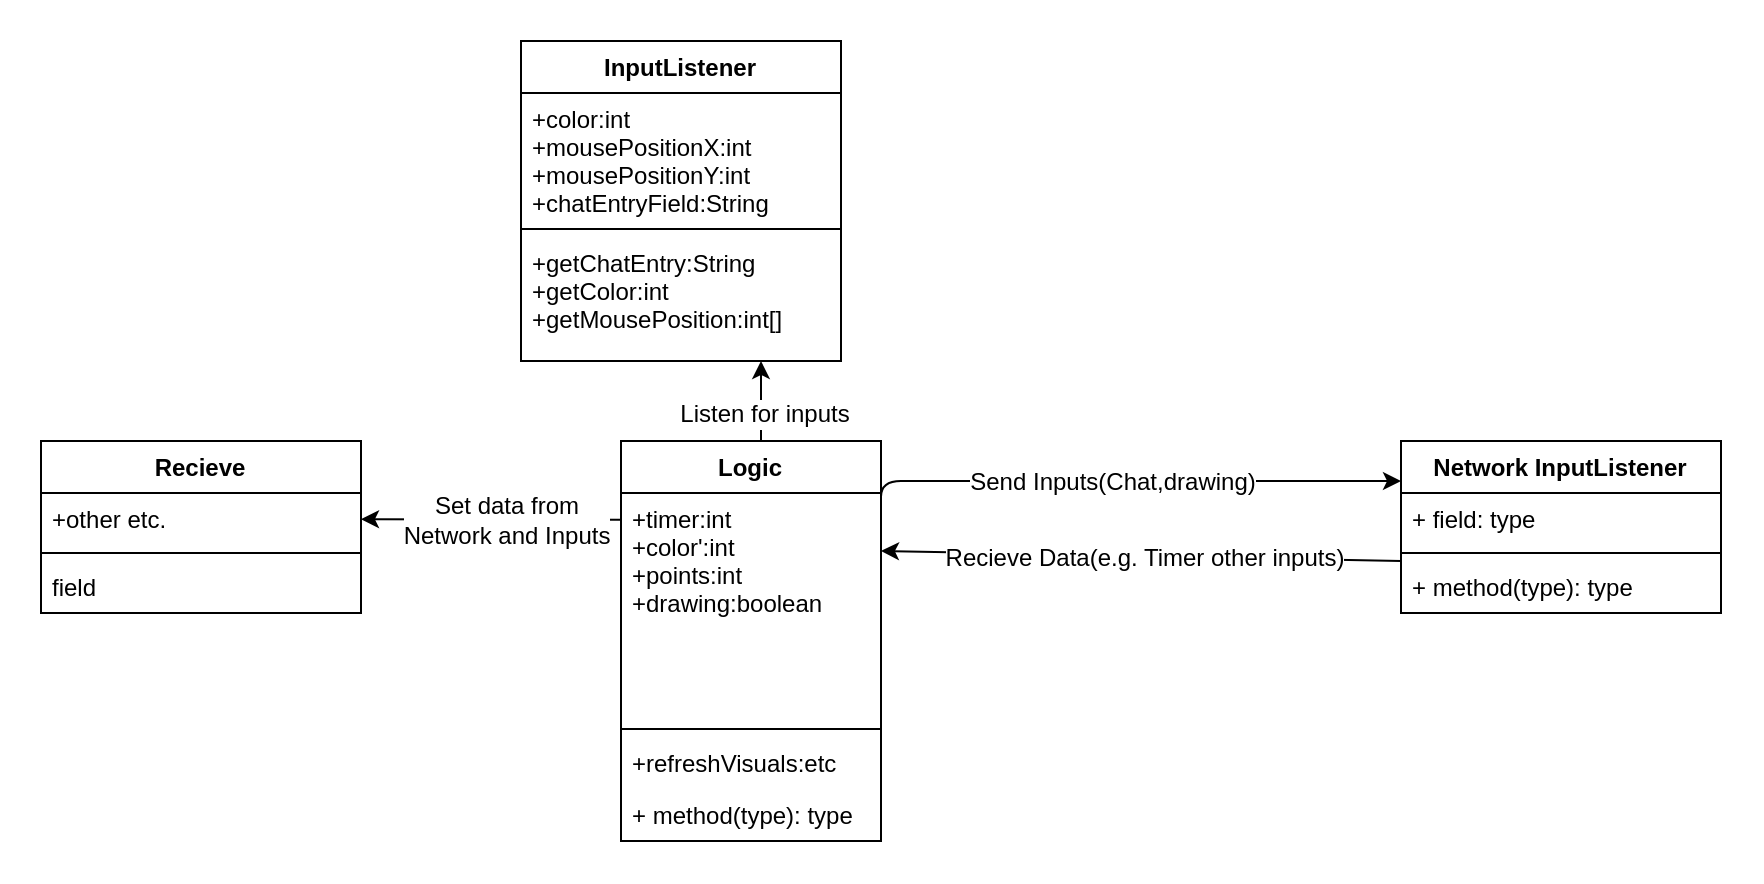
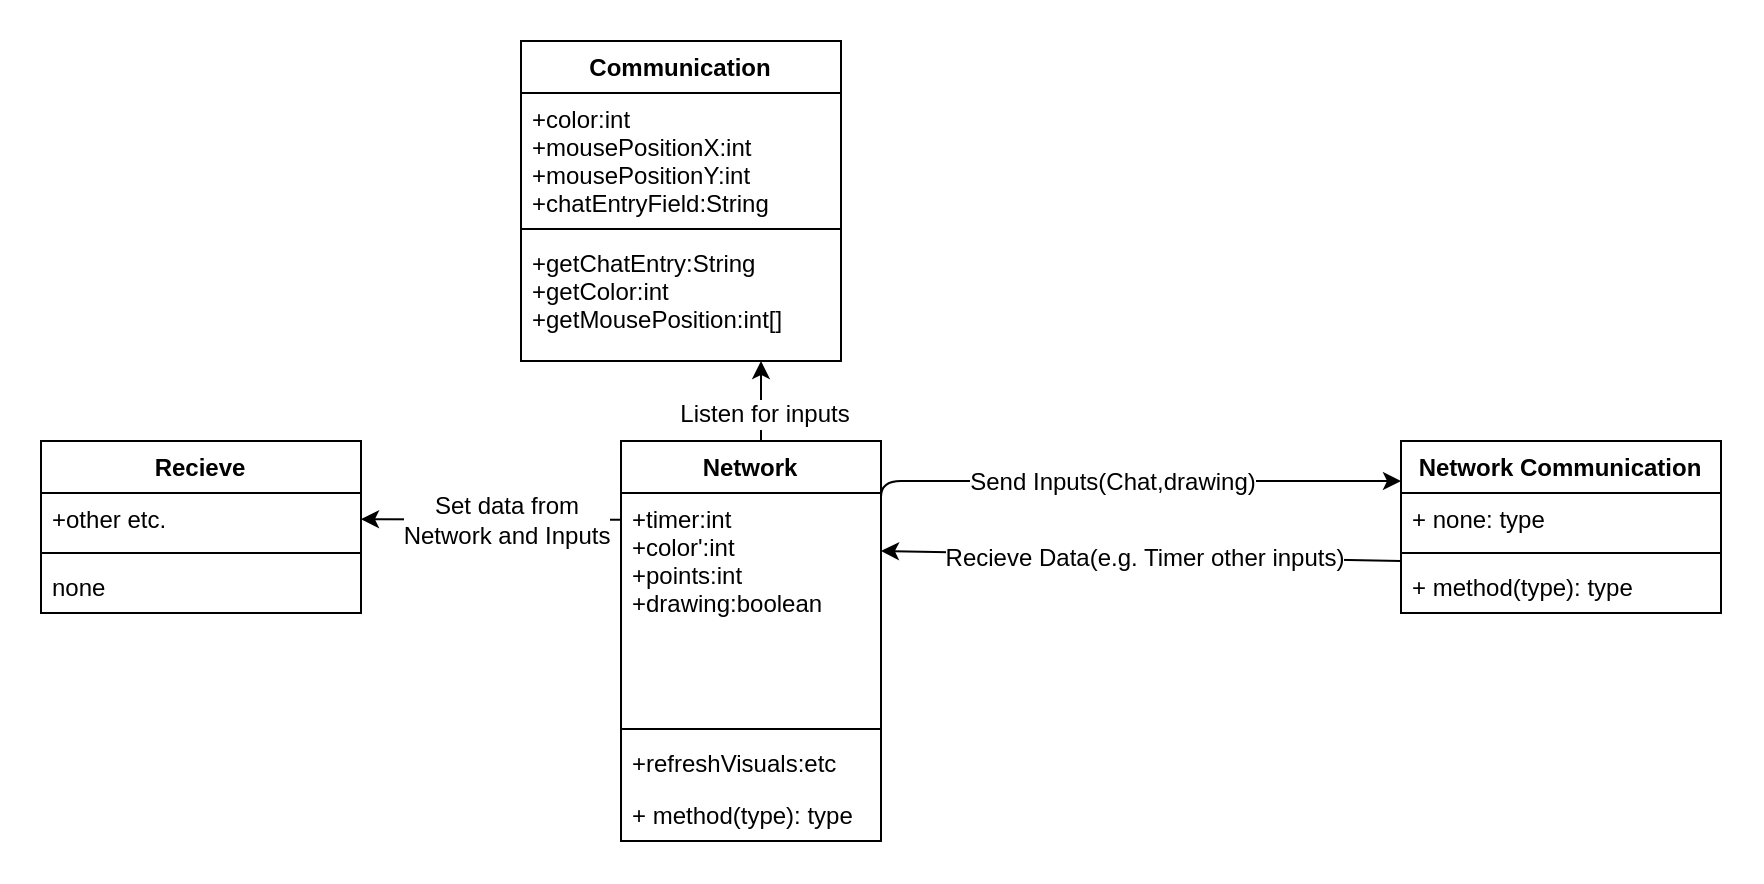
(680, 68) -> (680, 68)
(750, 468) -> (750, 468)
(1560, 468) -> (1560, 468)
(1484, 520) -> (1483, 520)
(79, 588) -> (79, 588)
